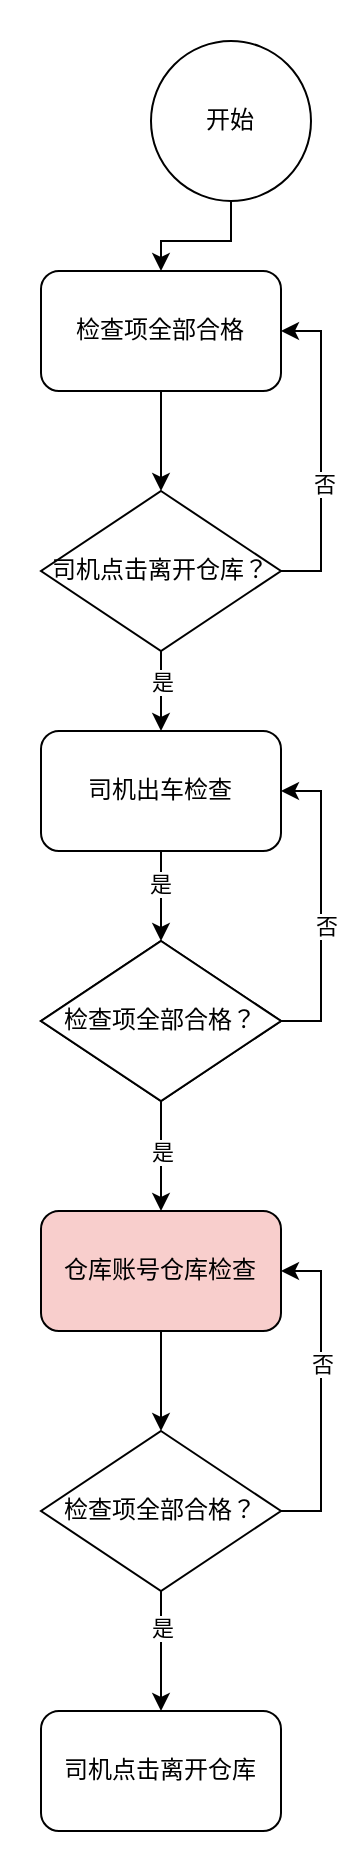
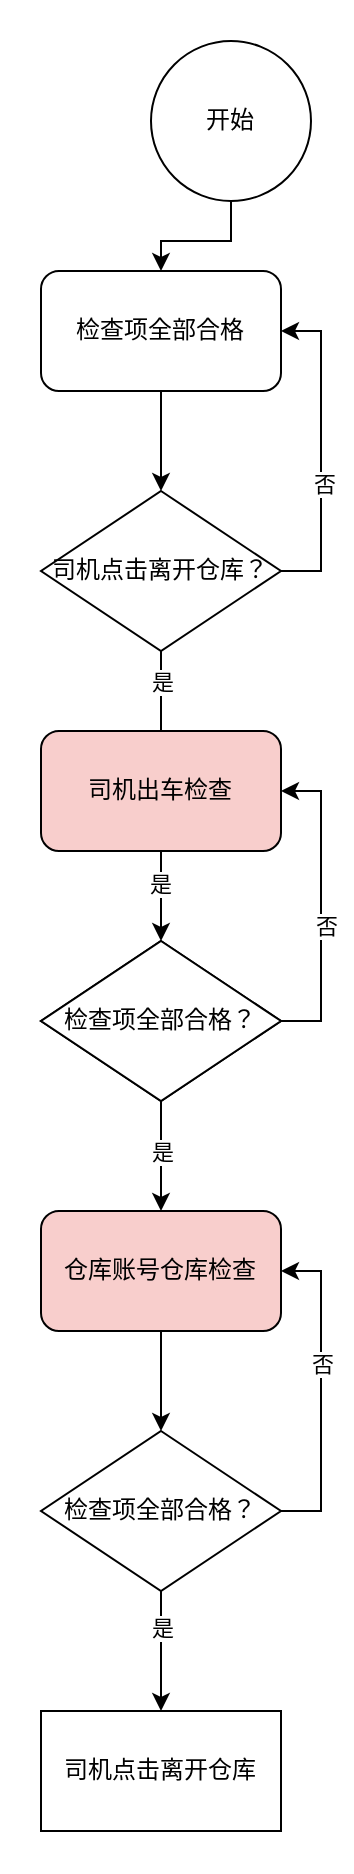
(161, 716) -> (161, 721)
(161, 791) -> (161, 791)
(161, 1771) -> (161, 1771)
